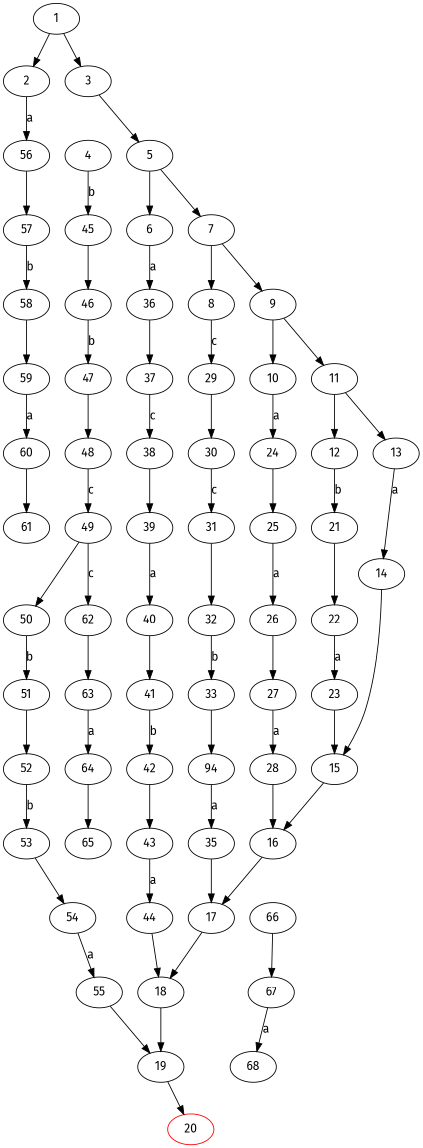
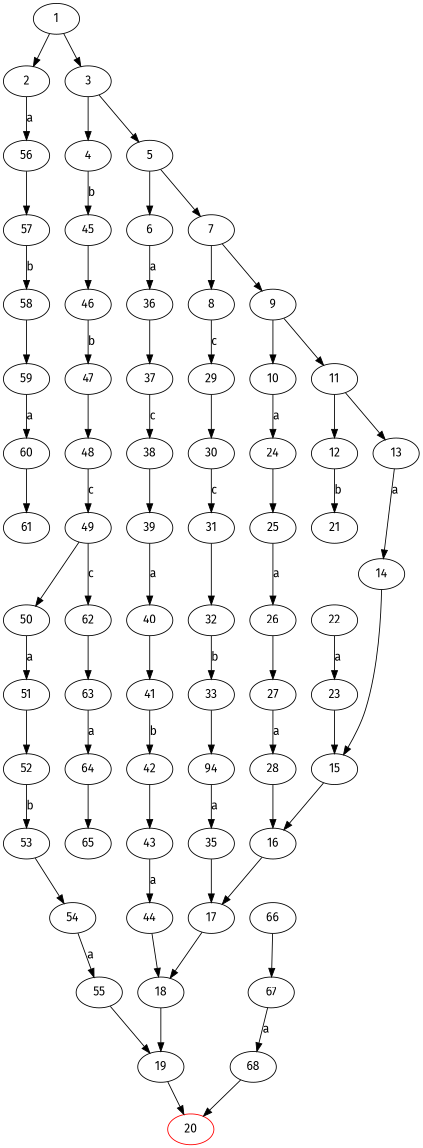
none -> (88, 114)
(335, 570) -> none
(30, 657) -> (30, 657)
none -> (225, 1095)
